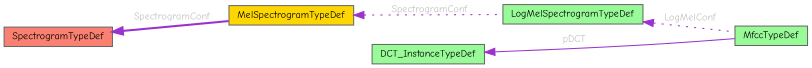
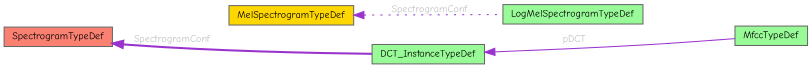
(176, 26) -> (247, 51)
(694, 27) -> none
